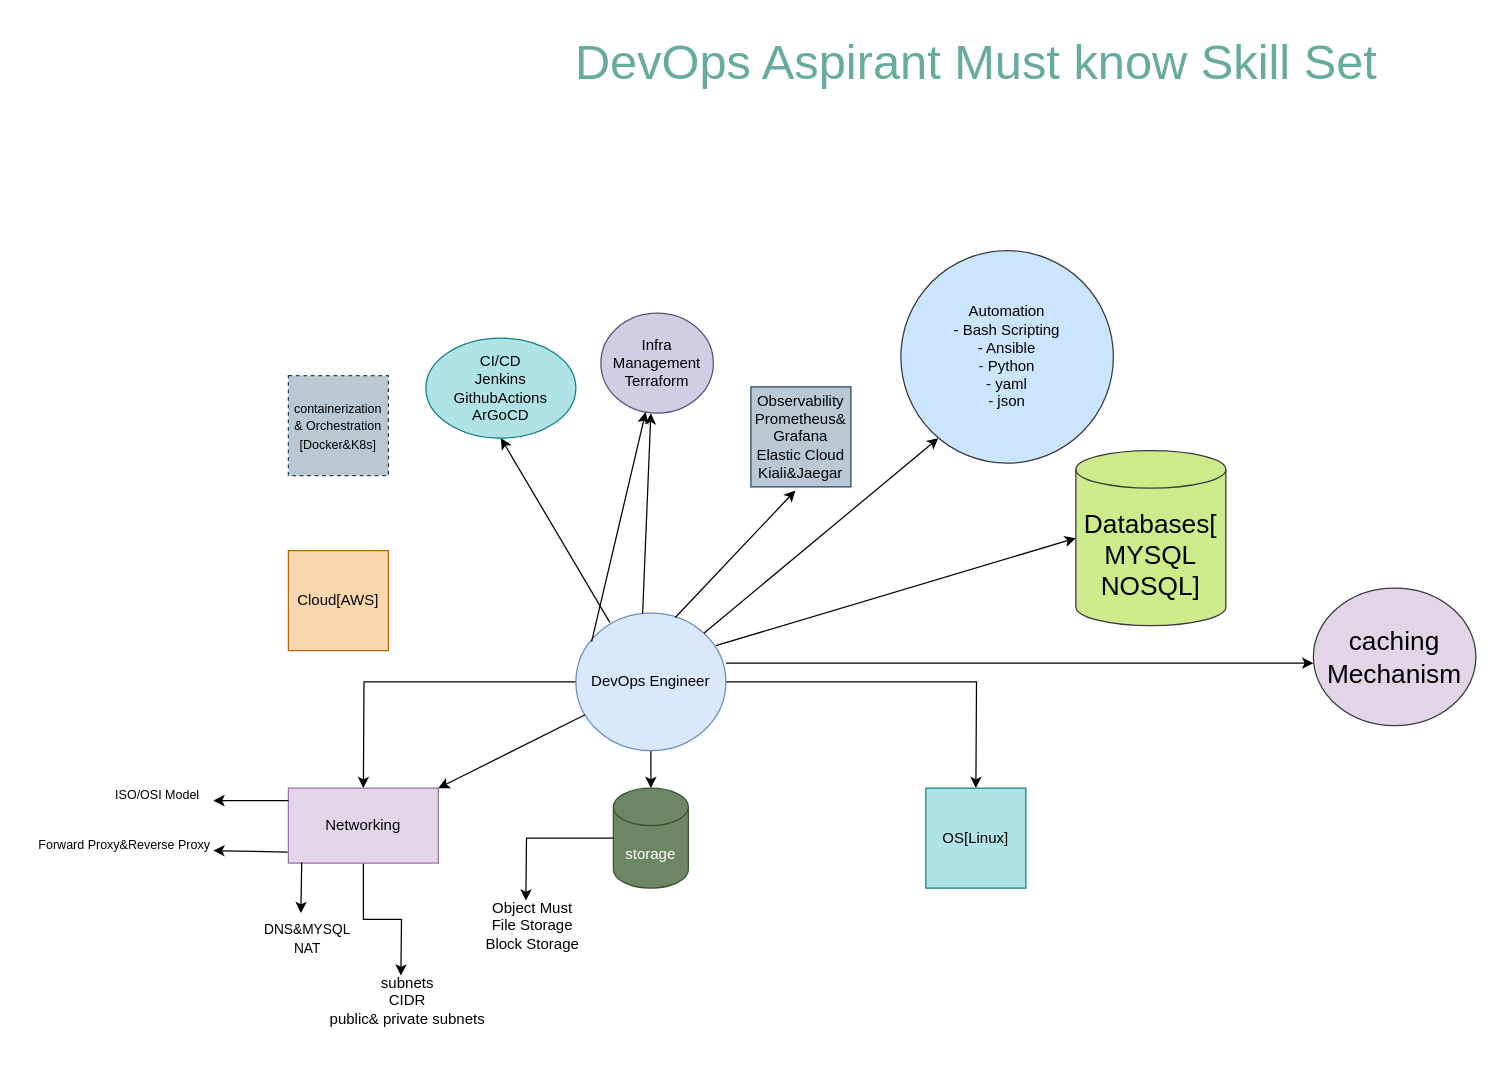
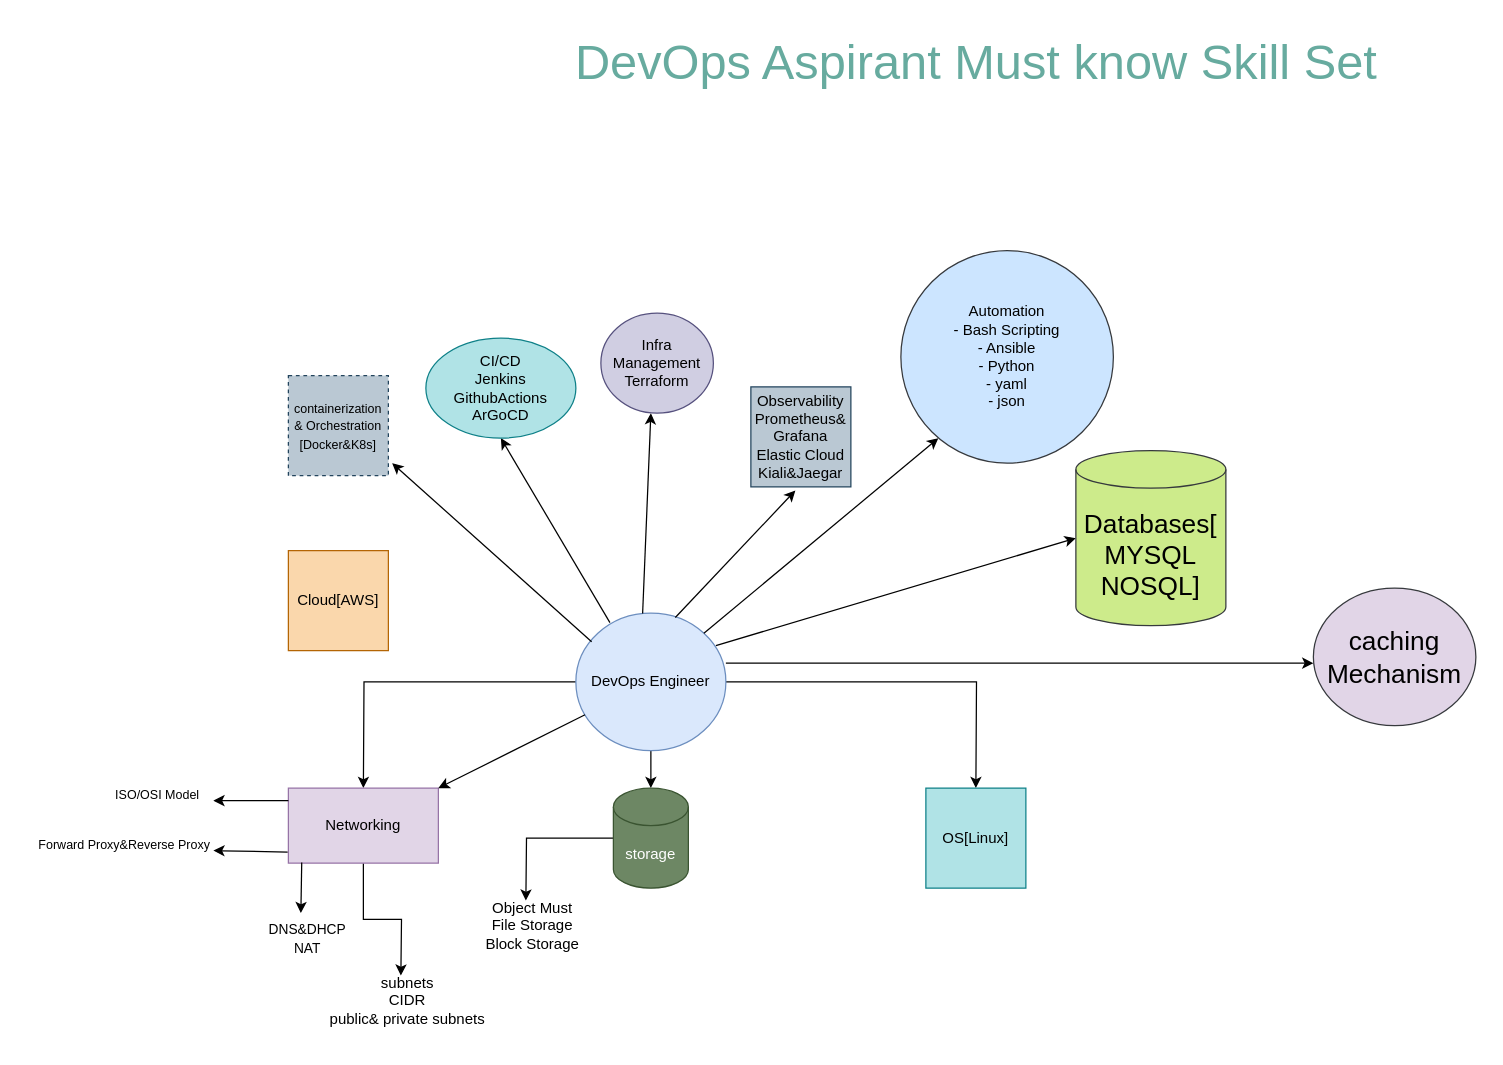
(622, 512) -> (495, 555)
(308, 938) -> (308, 938)
